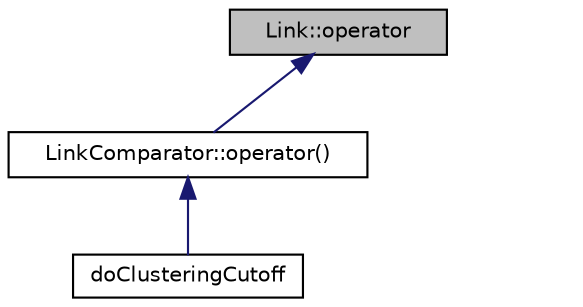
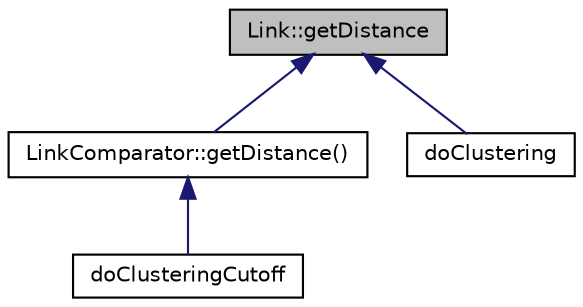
(338, 32) -> (338, 32)
(188, 155) -> (188, 155)
none -> (491, 155)
